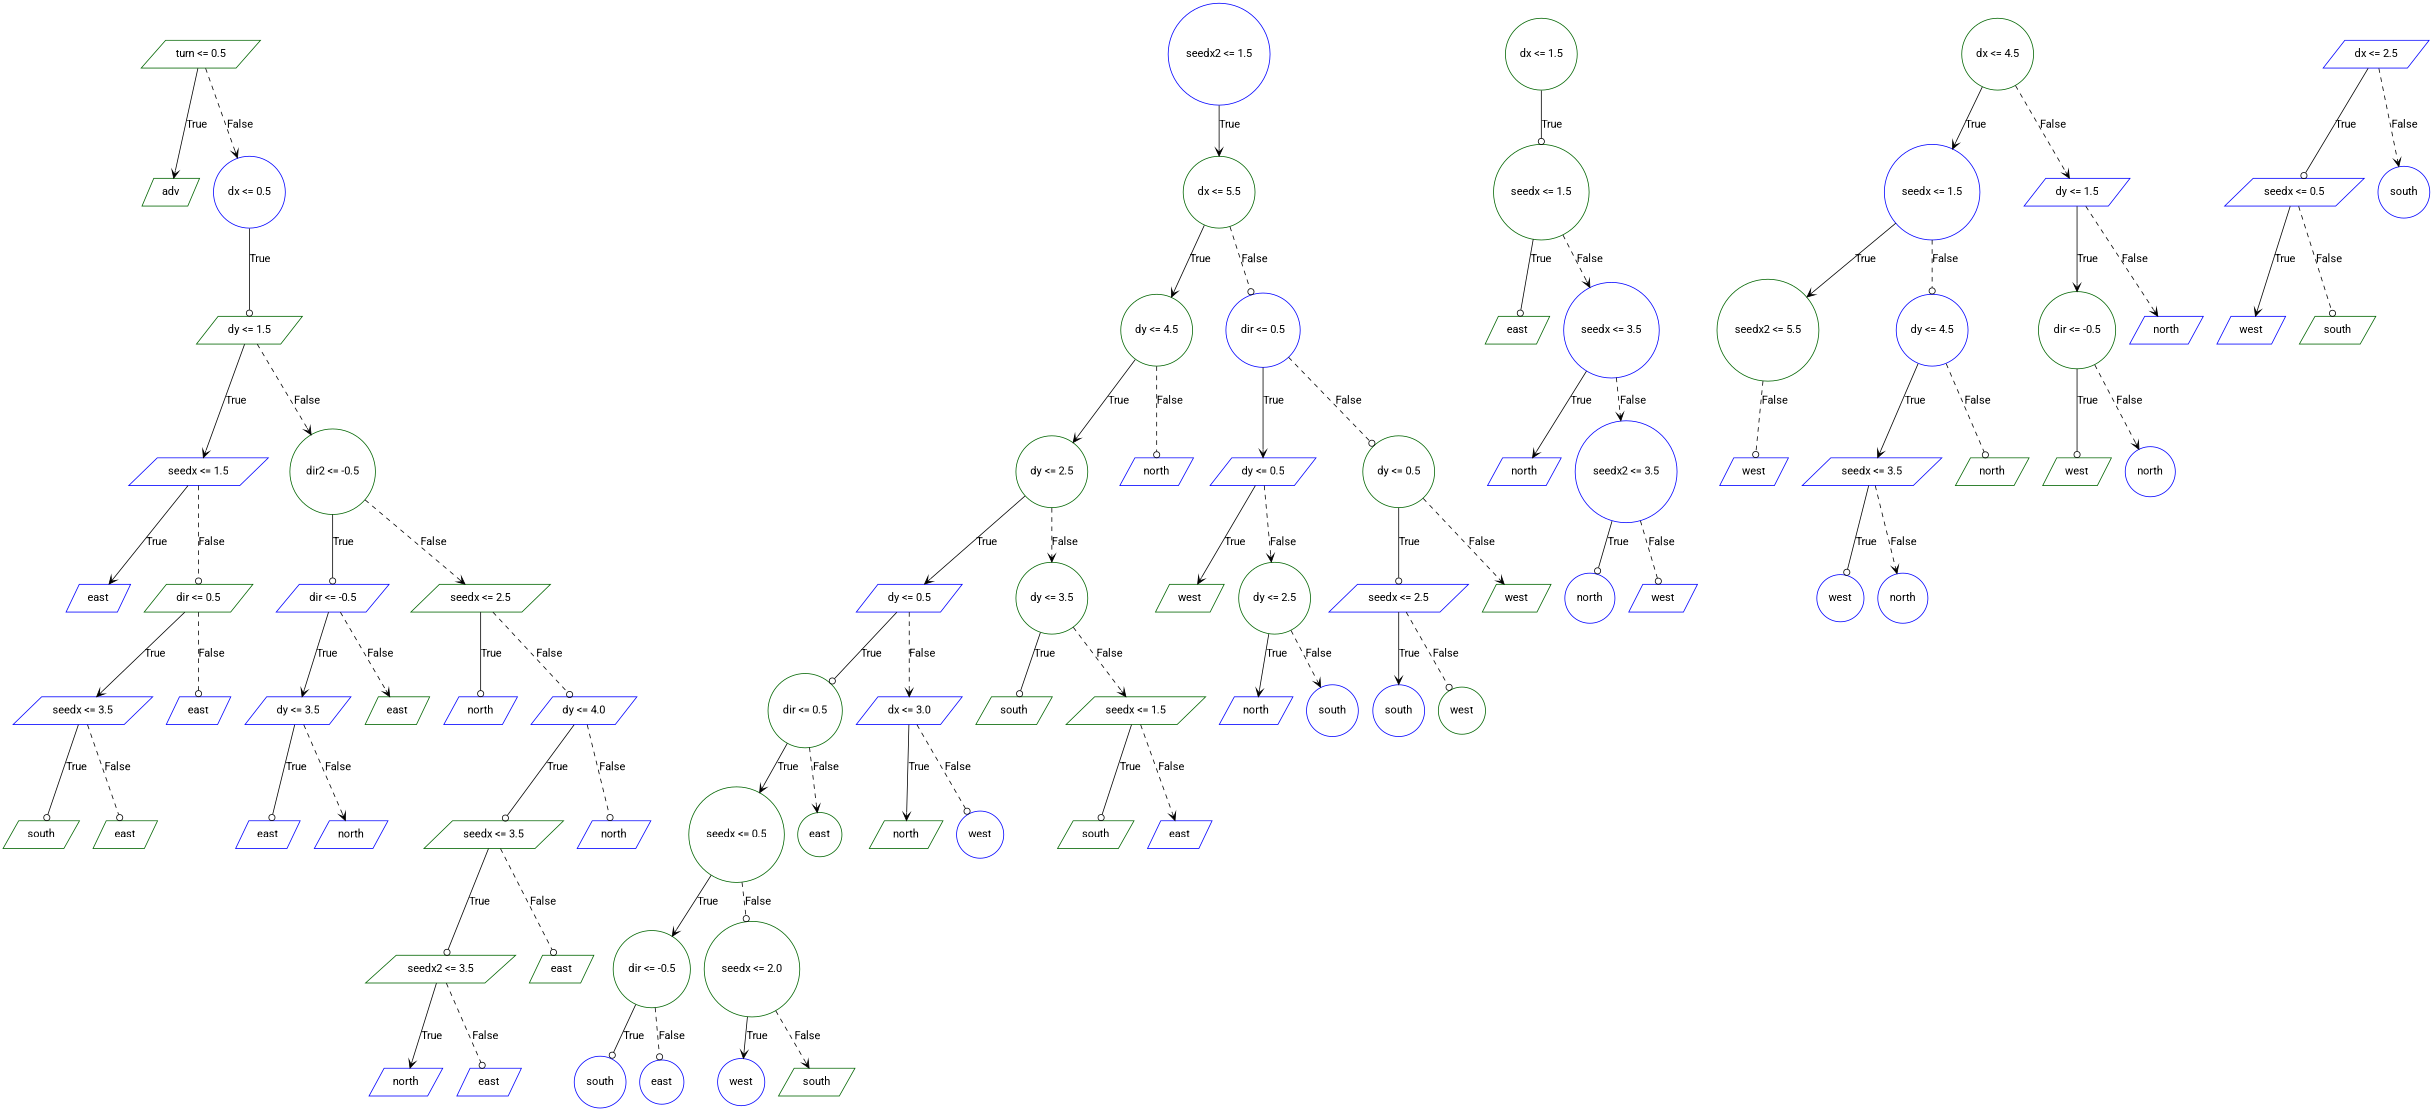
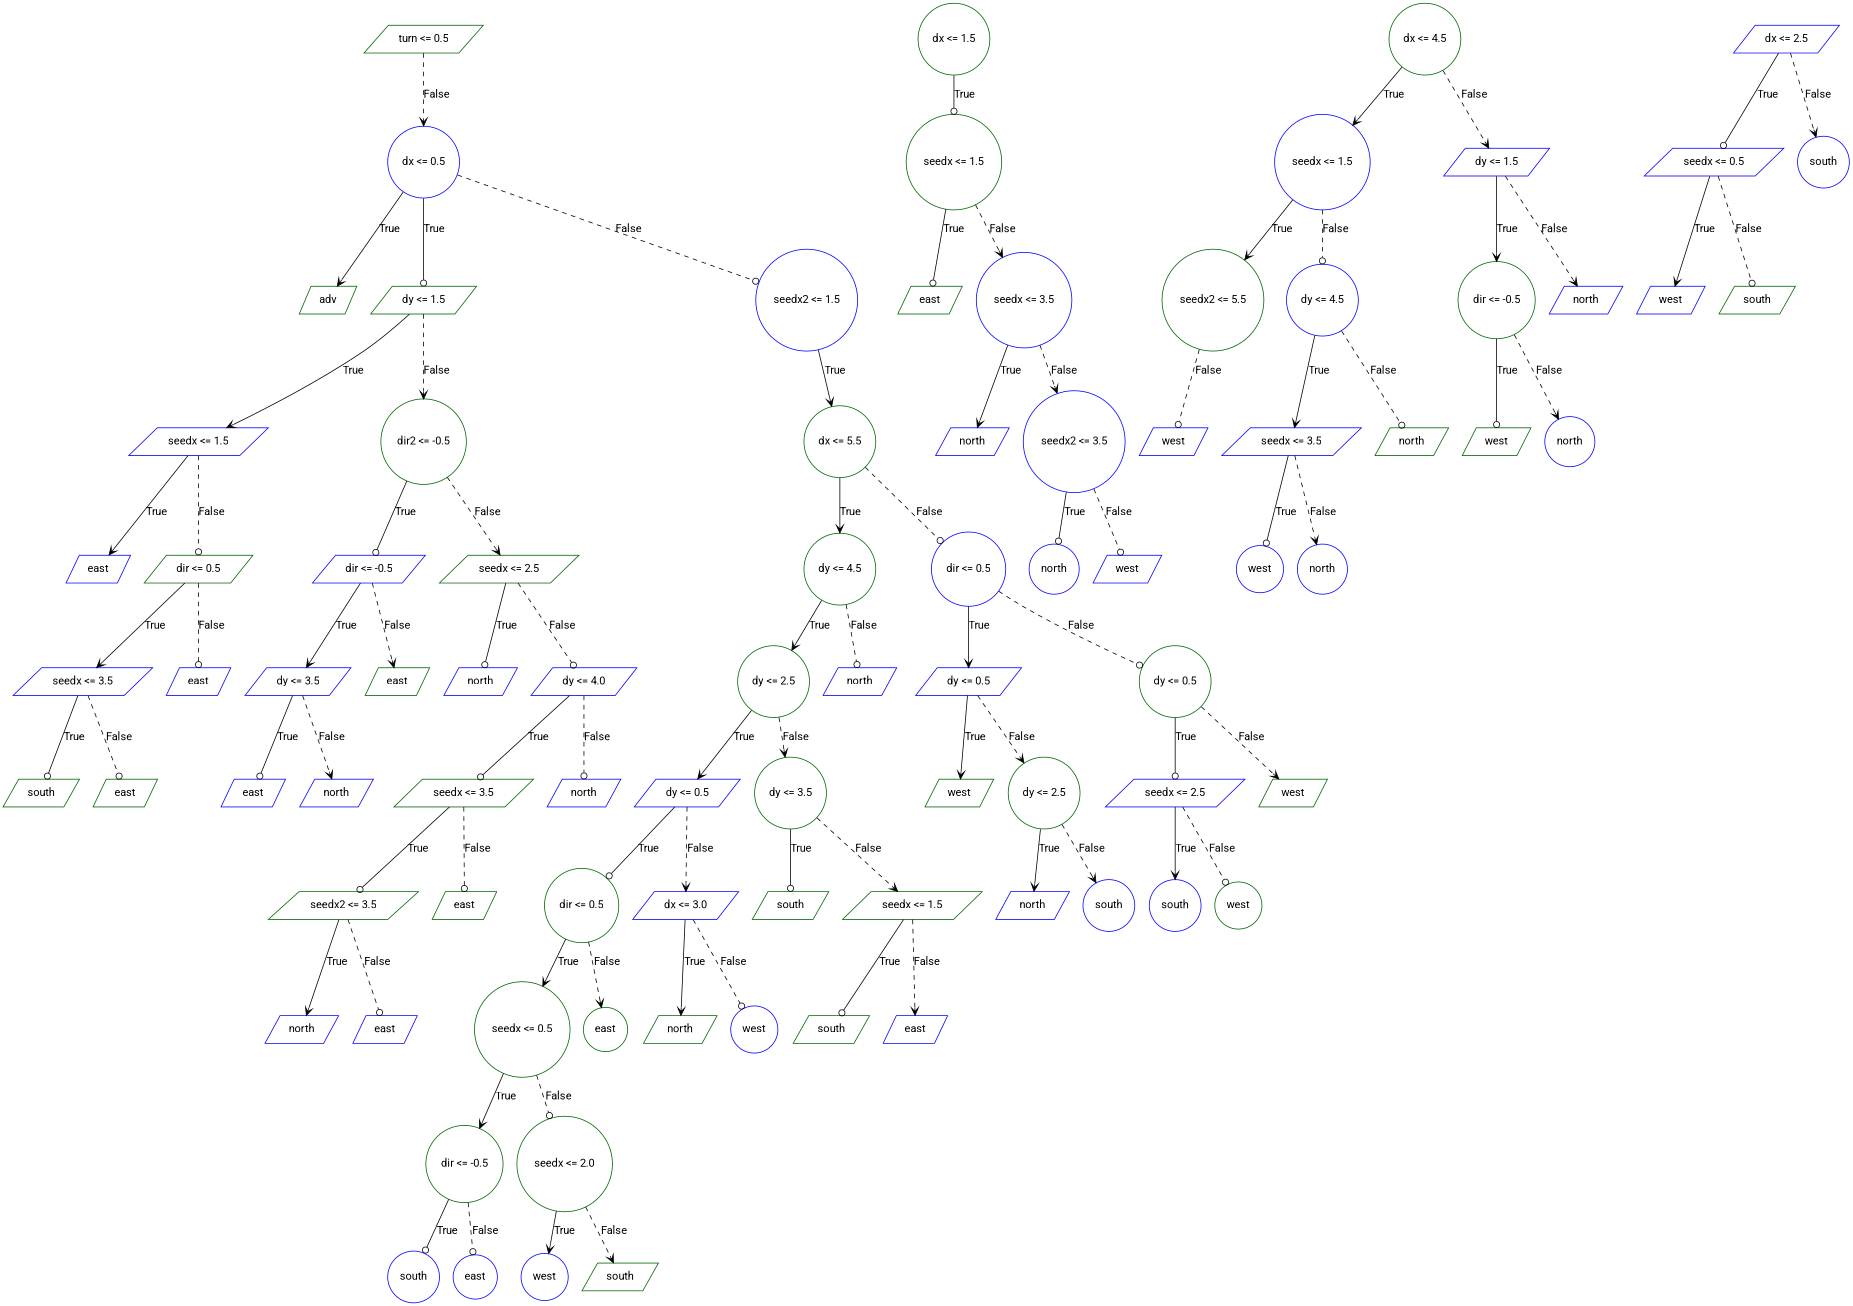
(187, 119) -> (372, 236)
none -> (605, 228)
